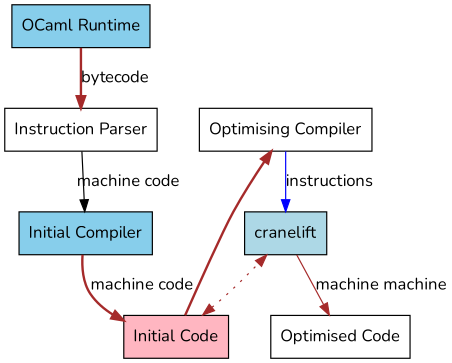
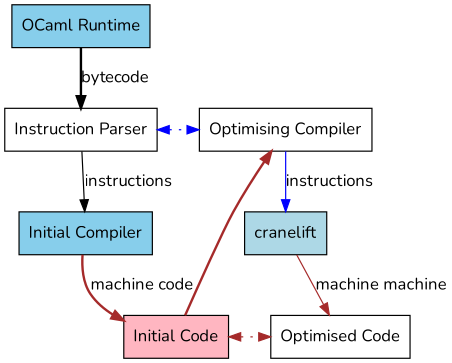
(81, 72) -> (81, 72)
none -> (178, 130)
(129, 182) -> (129, 182)
(236, 286) -> (250, 337)
